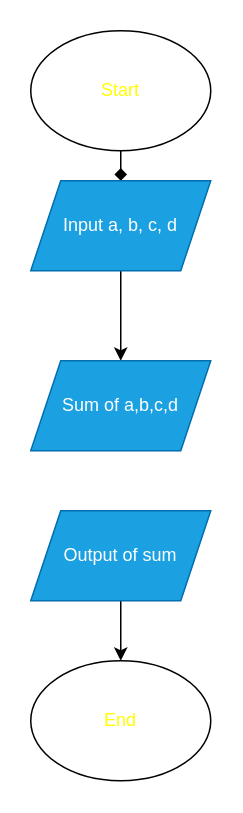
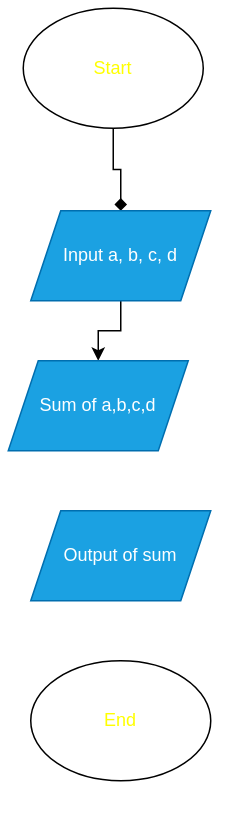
(121, 91) -> (113, 68)
(121, 226) -> (121, 256)
(121, 406) -> (98, 406)
(121, 626) -> none
